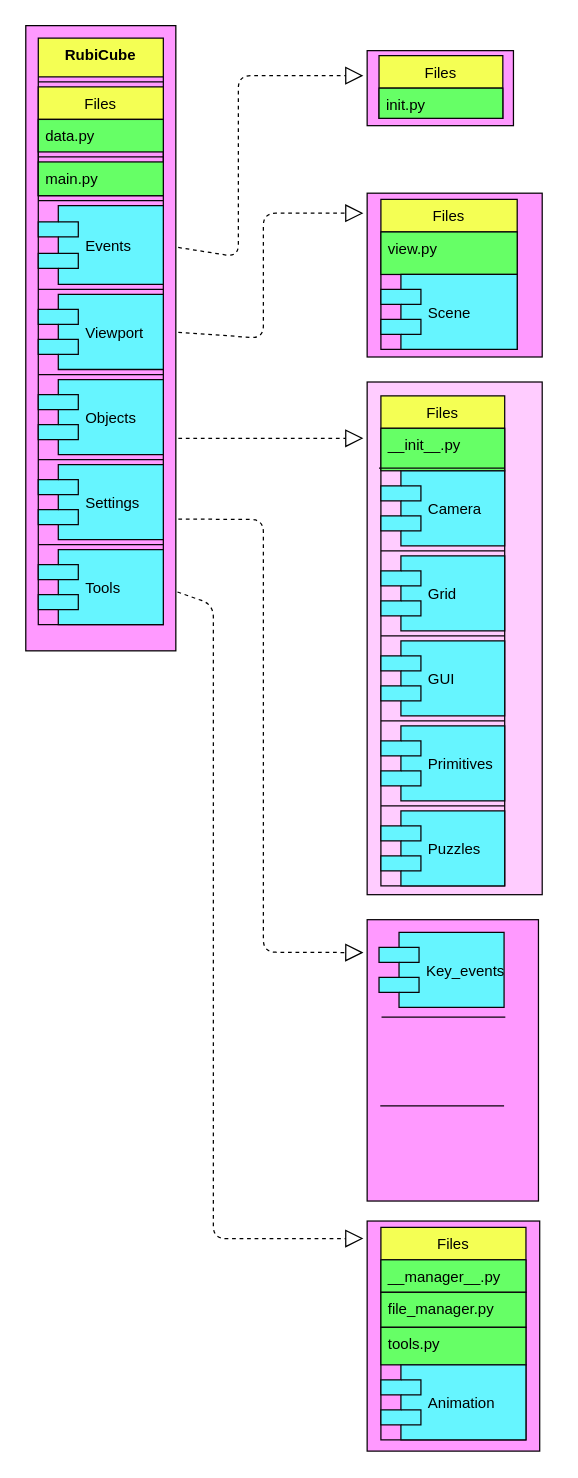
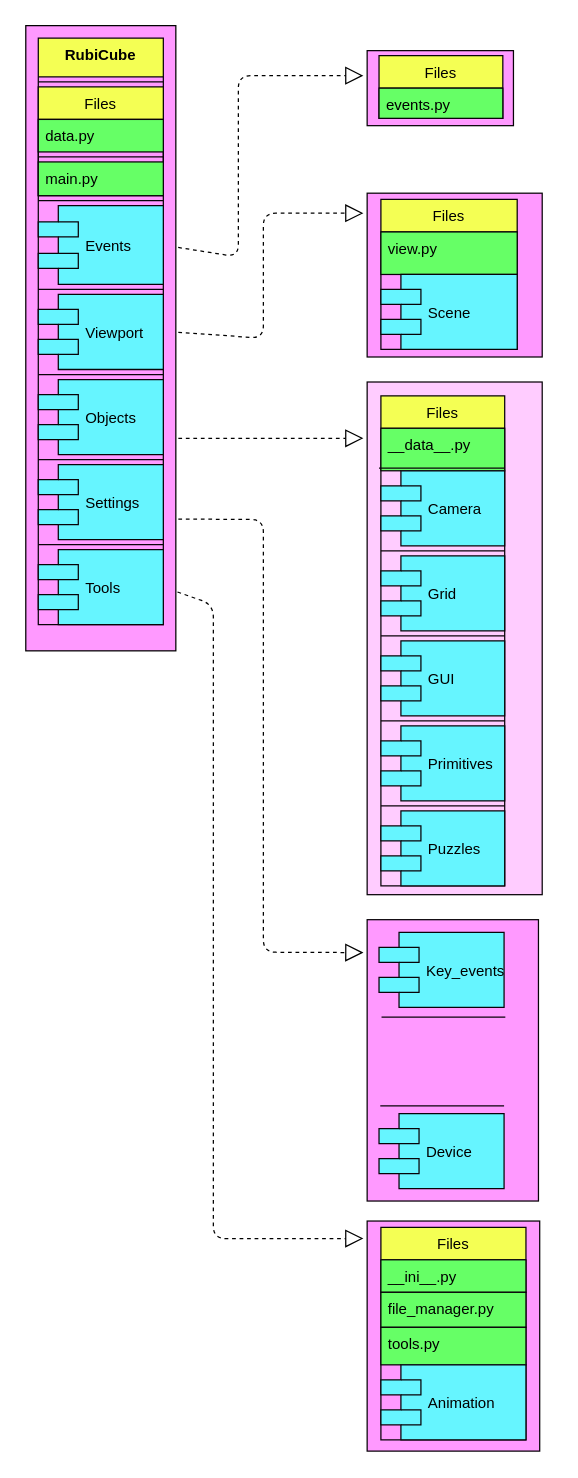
(409, 105) -> (421, 105)
(428, 445) -> (432, 445)
none -> (441, 1151)
(444, 1276) -> (424, 1276)
